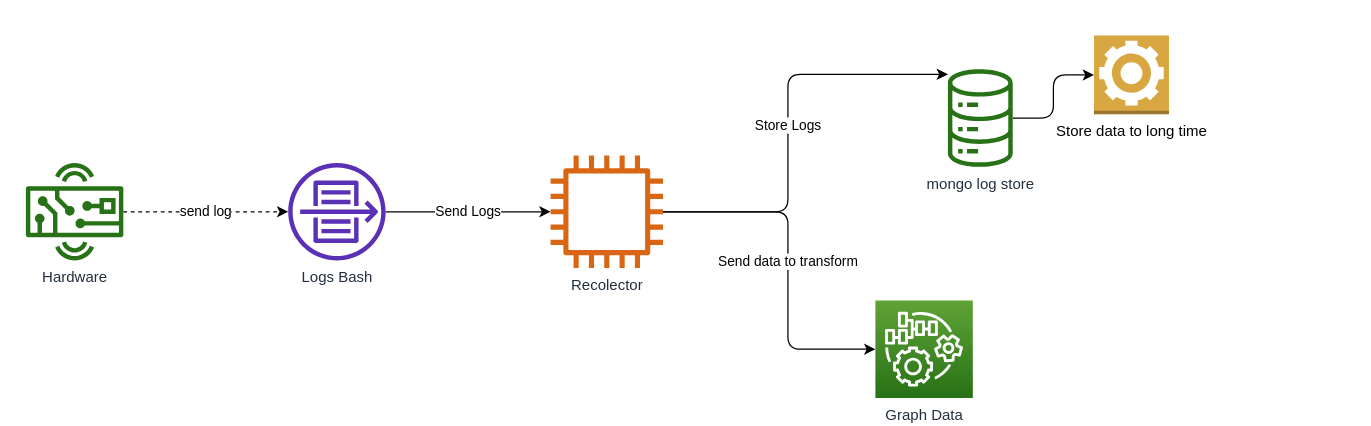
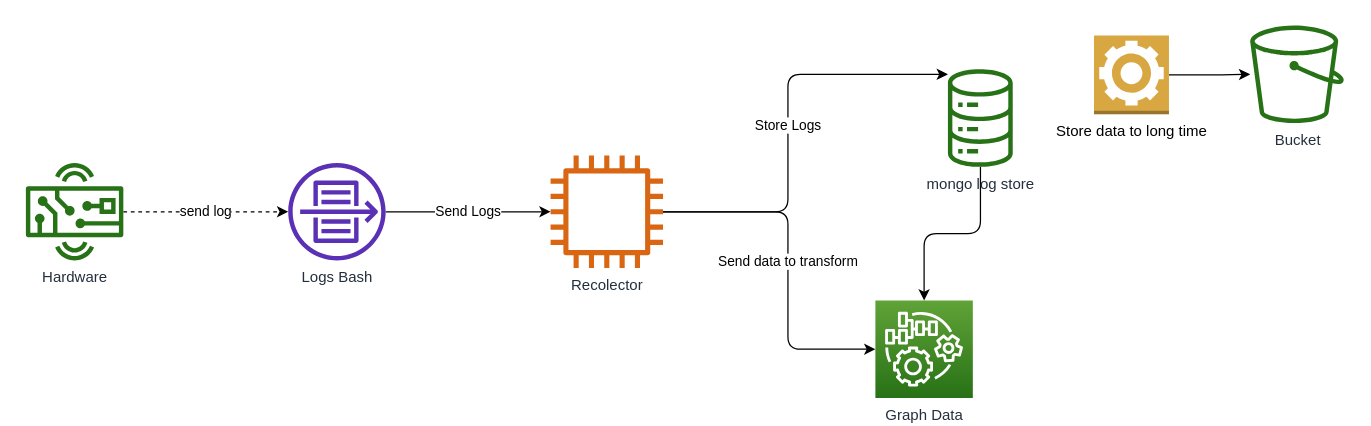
none -> (1298, 74)
none -> (1205, 75)
(1054, 101) -> (957, 234)
